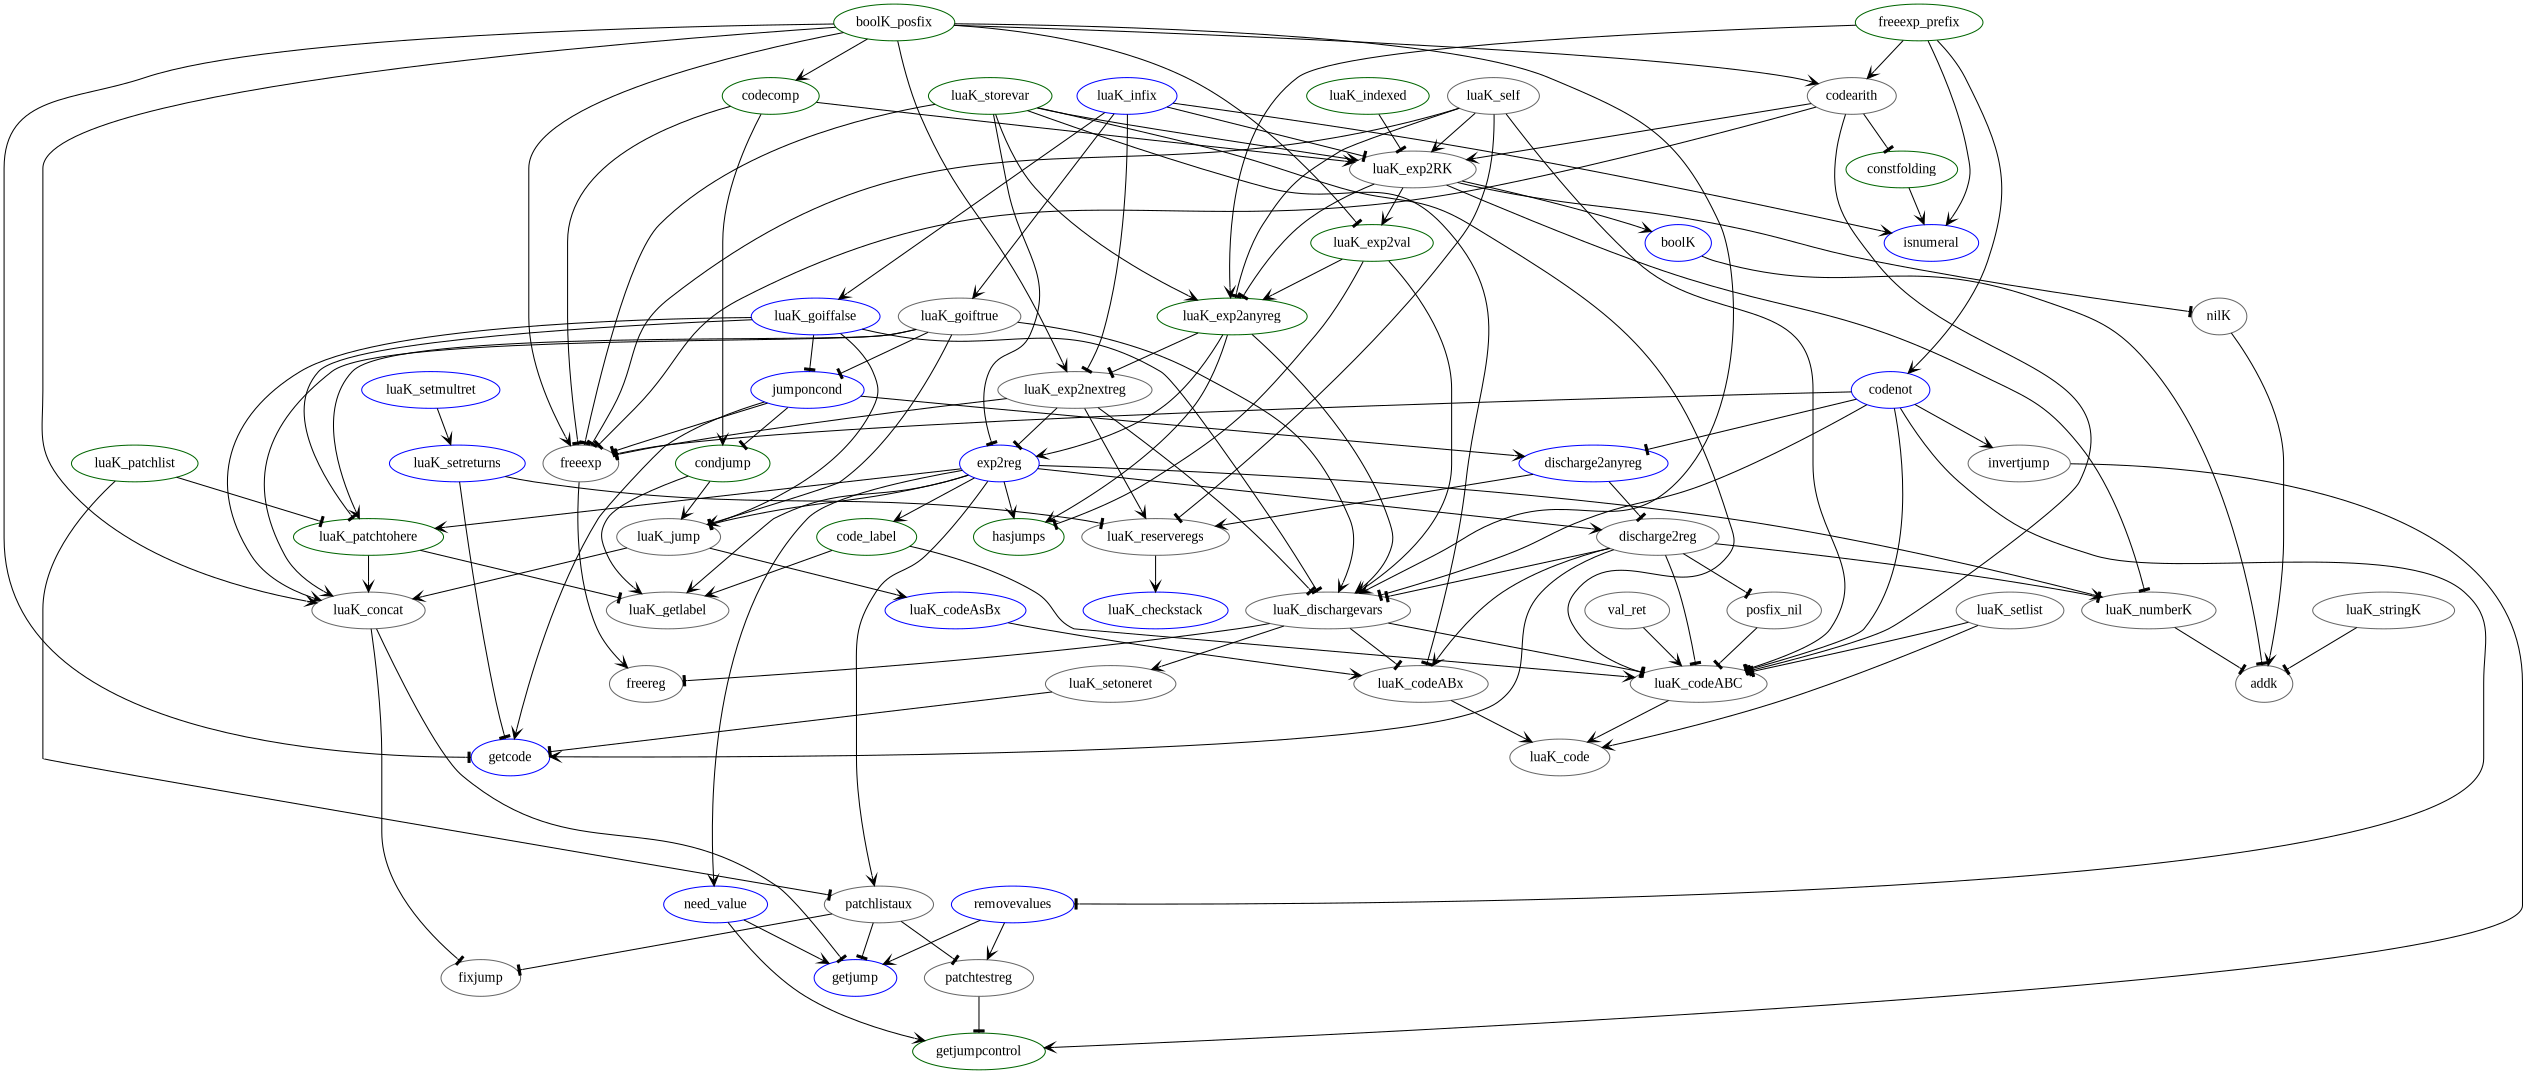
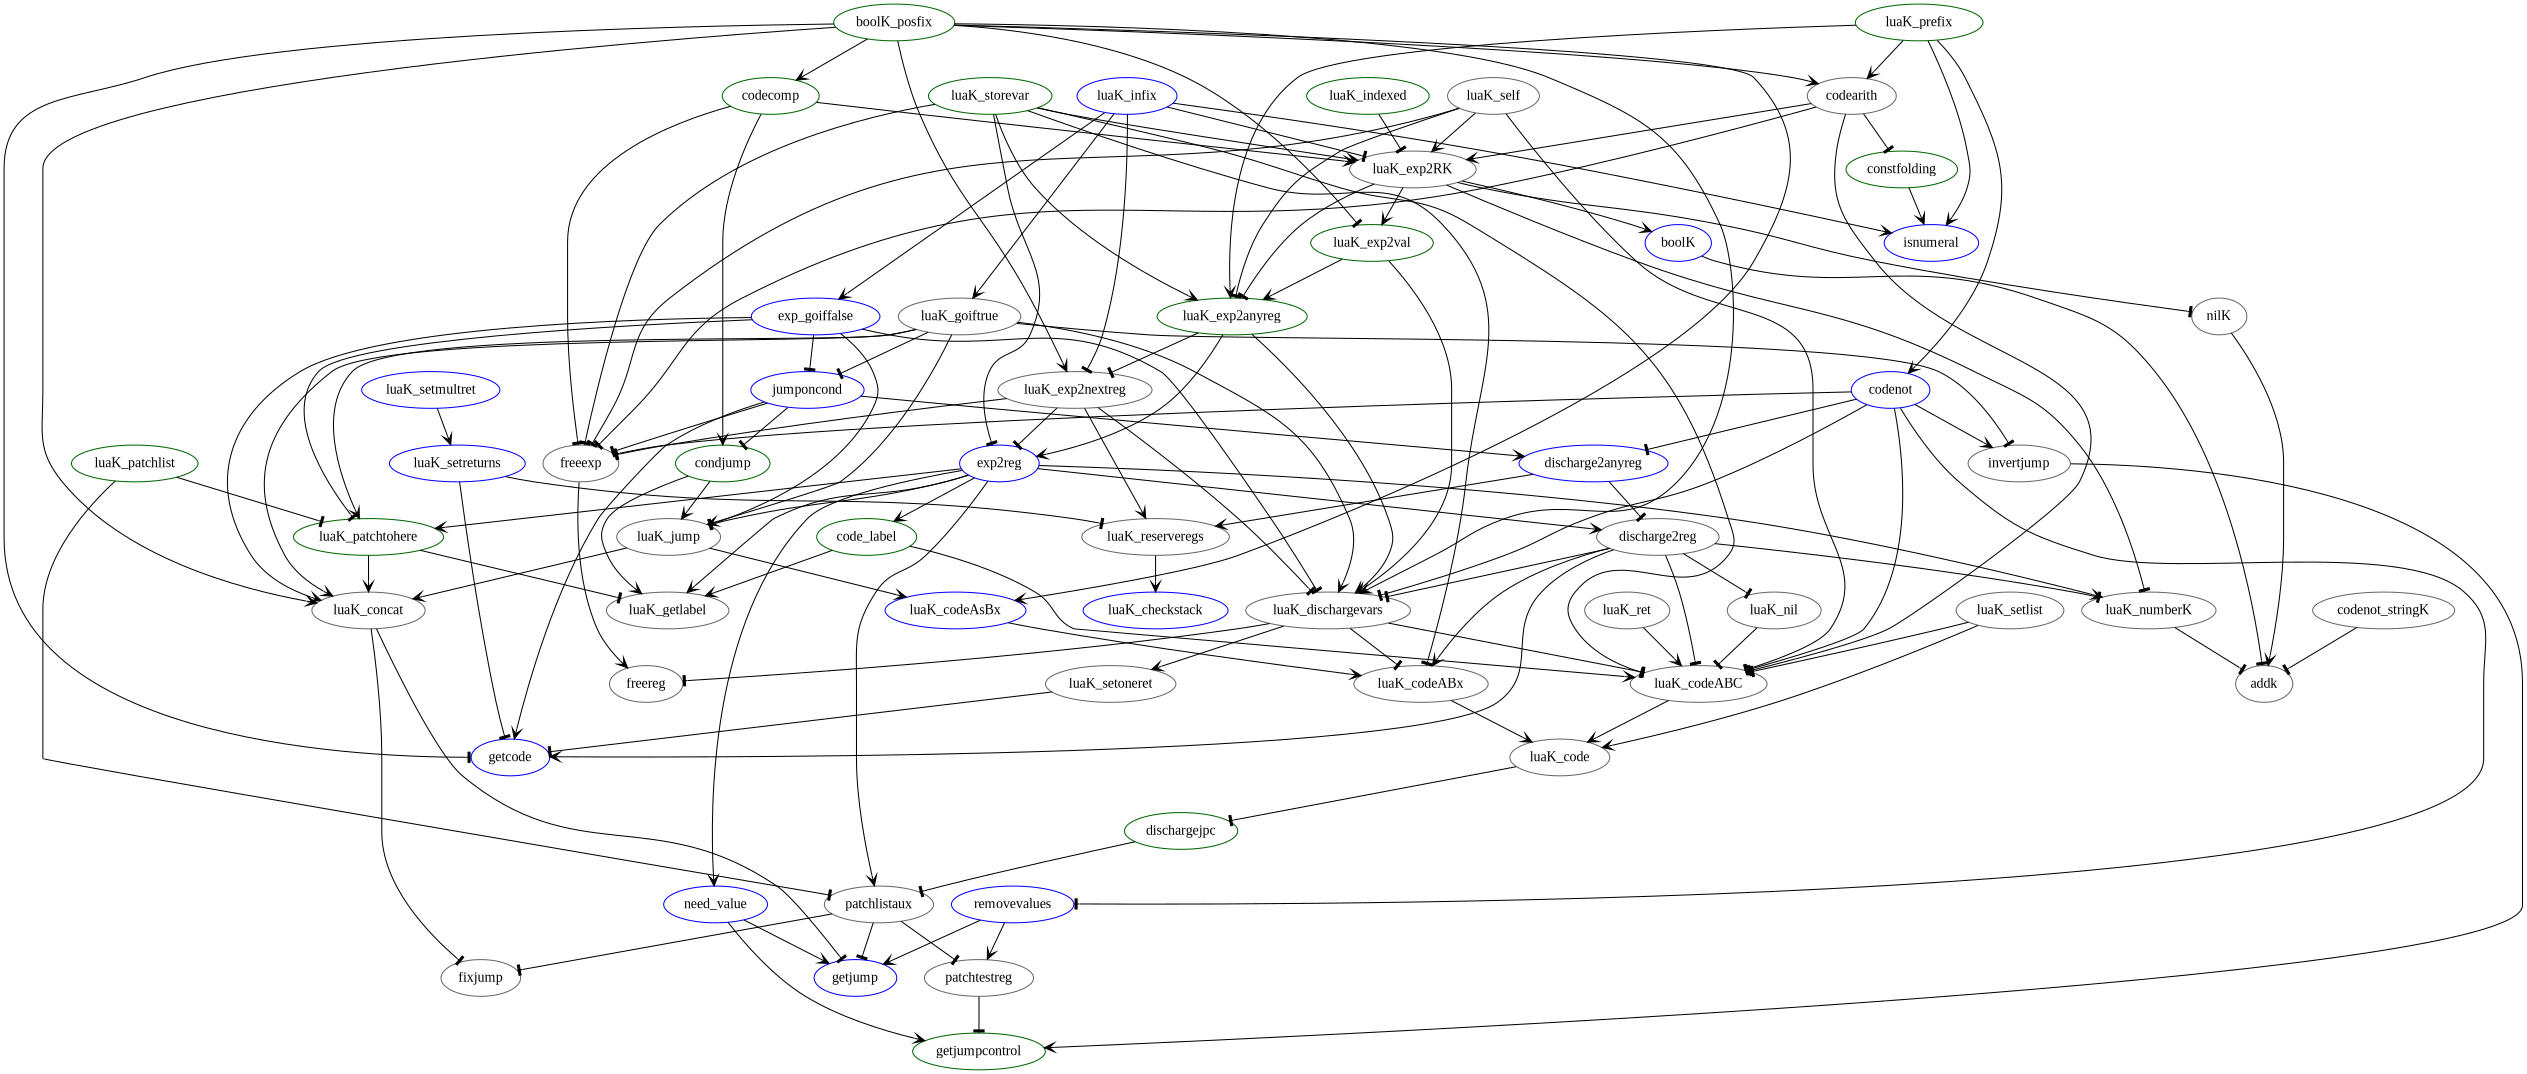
(1919, 22) -> (1919, 22)
(549, 135) -> (1788, 176)
(816, 316) -> (816, 316)
(1375, 339) -> none
none -> (1528, 341)
(1019, 537) -> none
(1627, 610) -> (1627, 610)
(1774, 610) -> (1774, 610)
(2384, 610) -> (2384, 610)
none -> (1181, 831)
